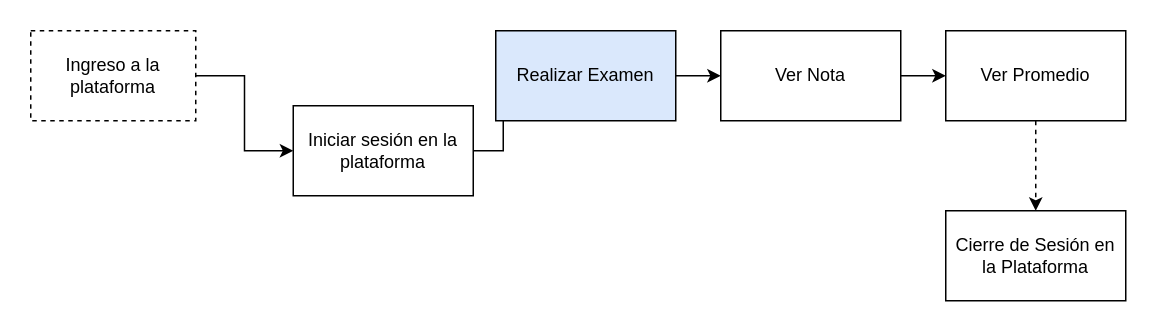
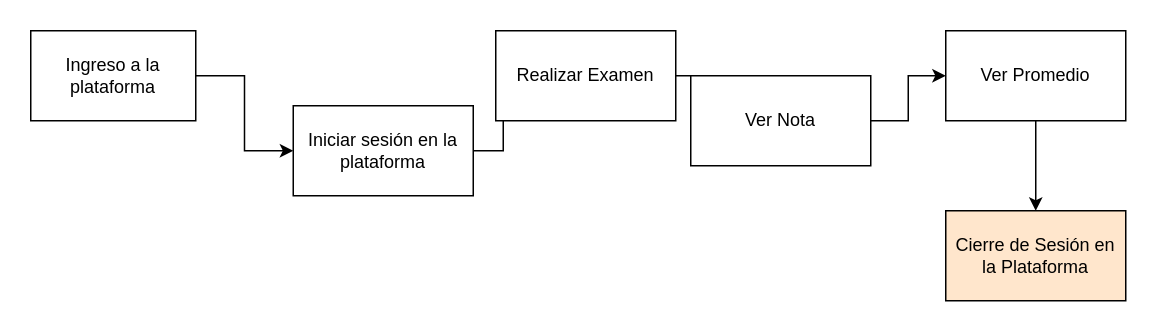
(113, 76) -> (113, 76)
(586, 76) -> (586, 76)
(811, 76) -> (781, 121)
(1036, 162) -> (1036, 162)
(1036, 256) -> (1036, 256)
